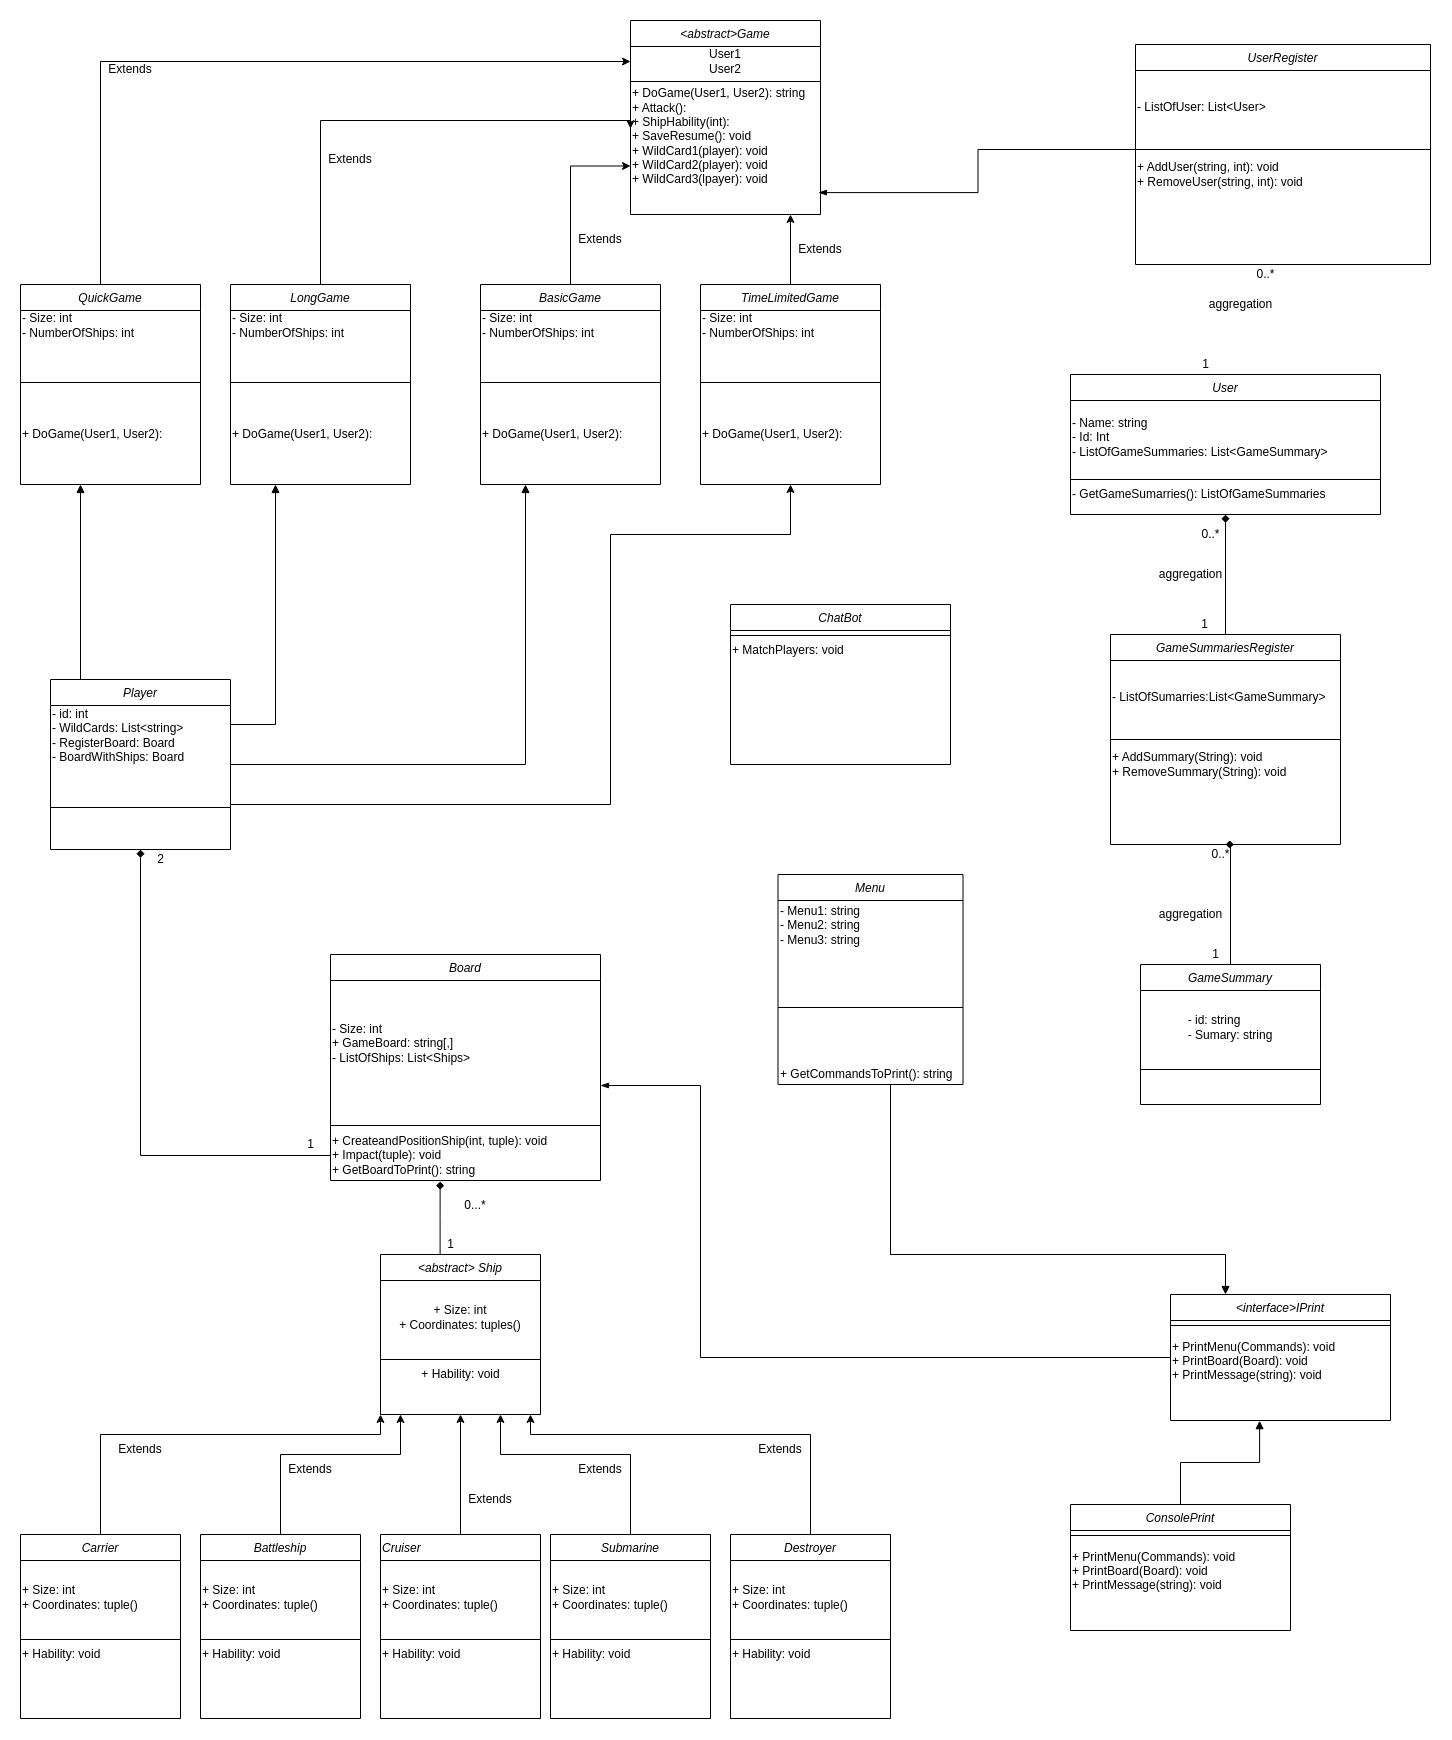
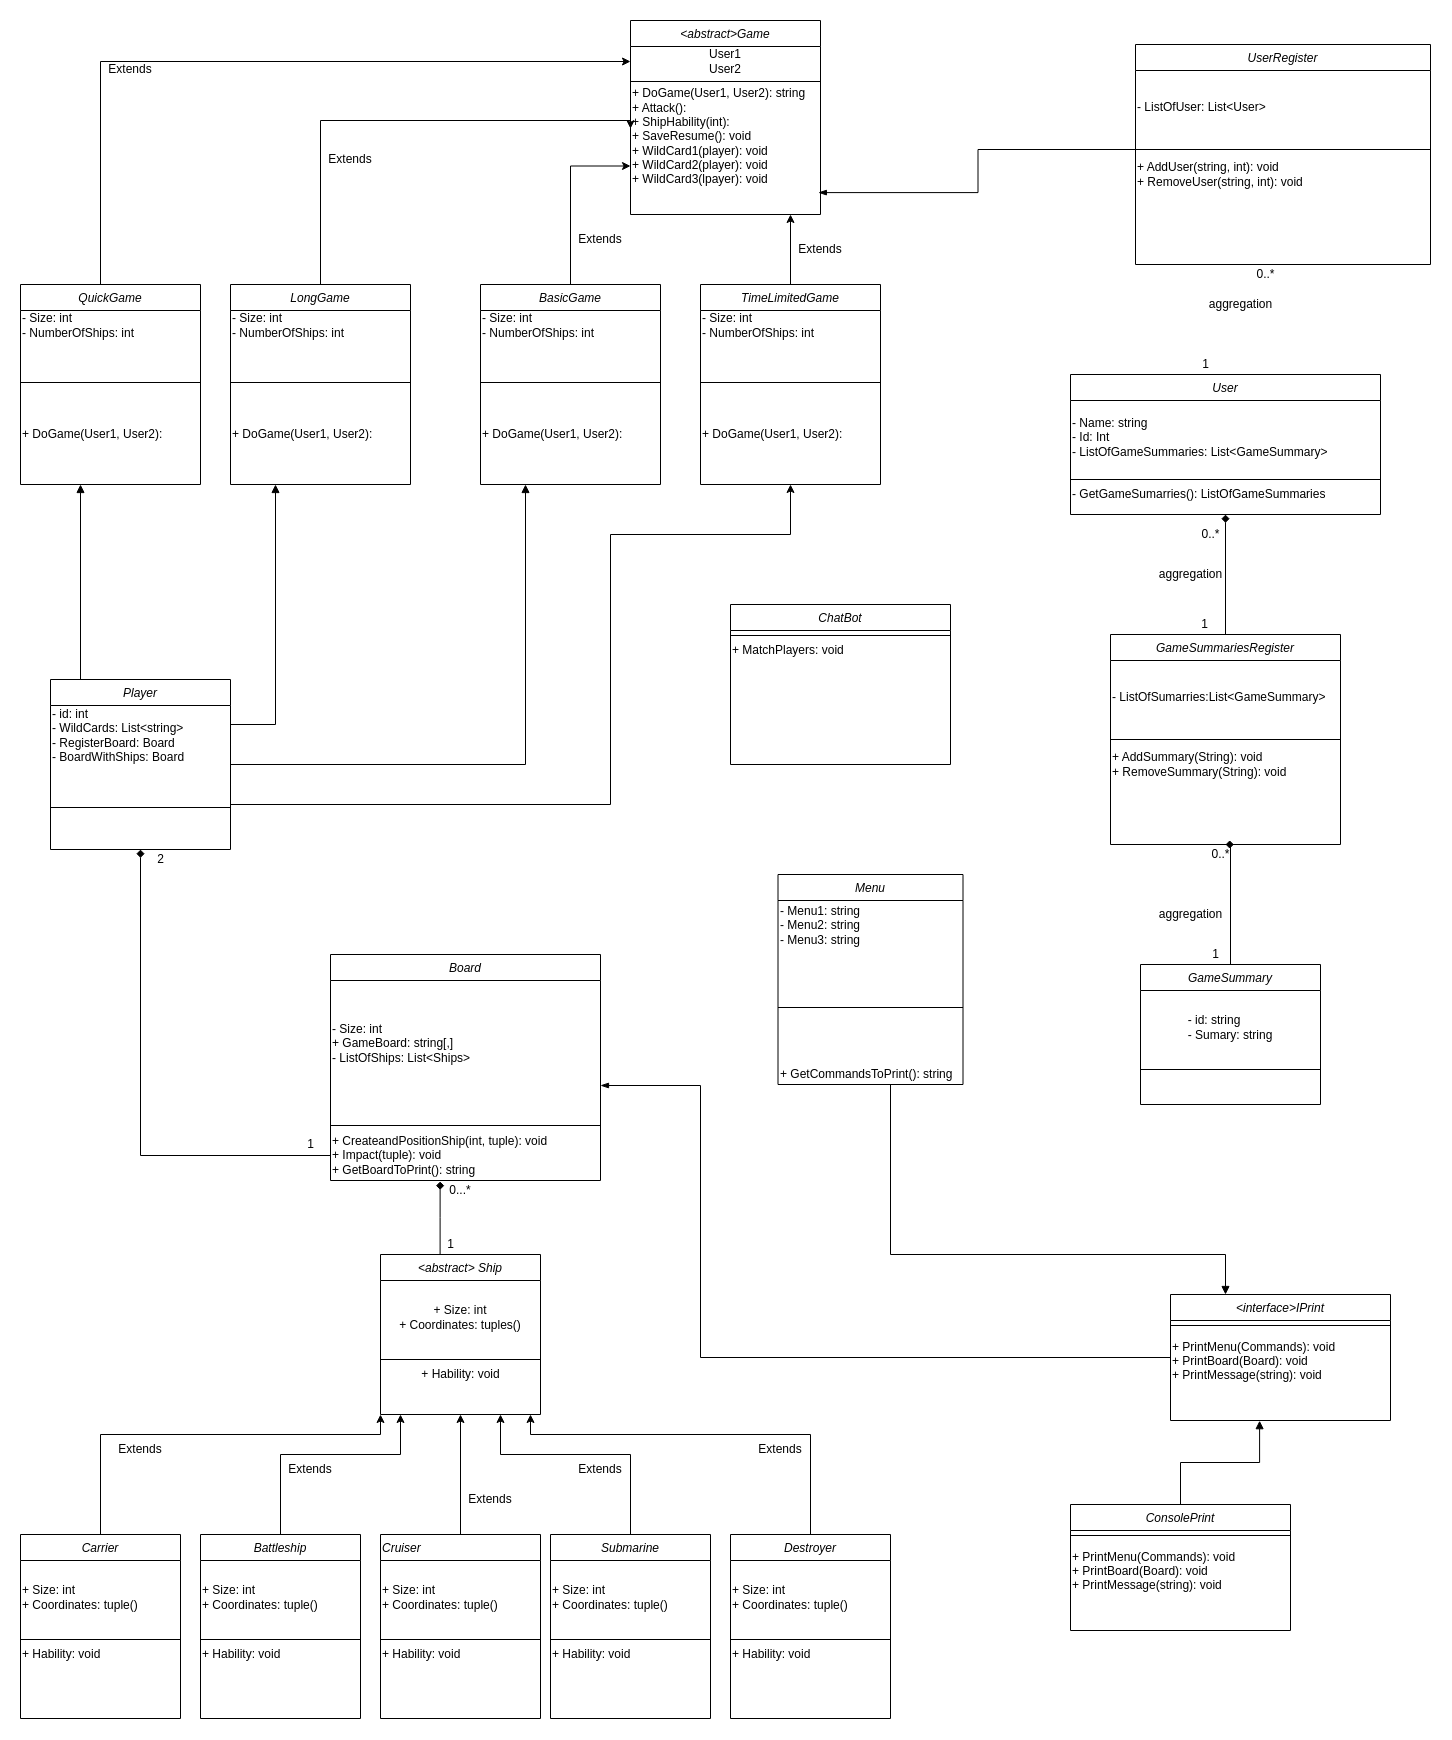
(476, 1206) -> (461, 1191)
